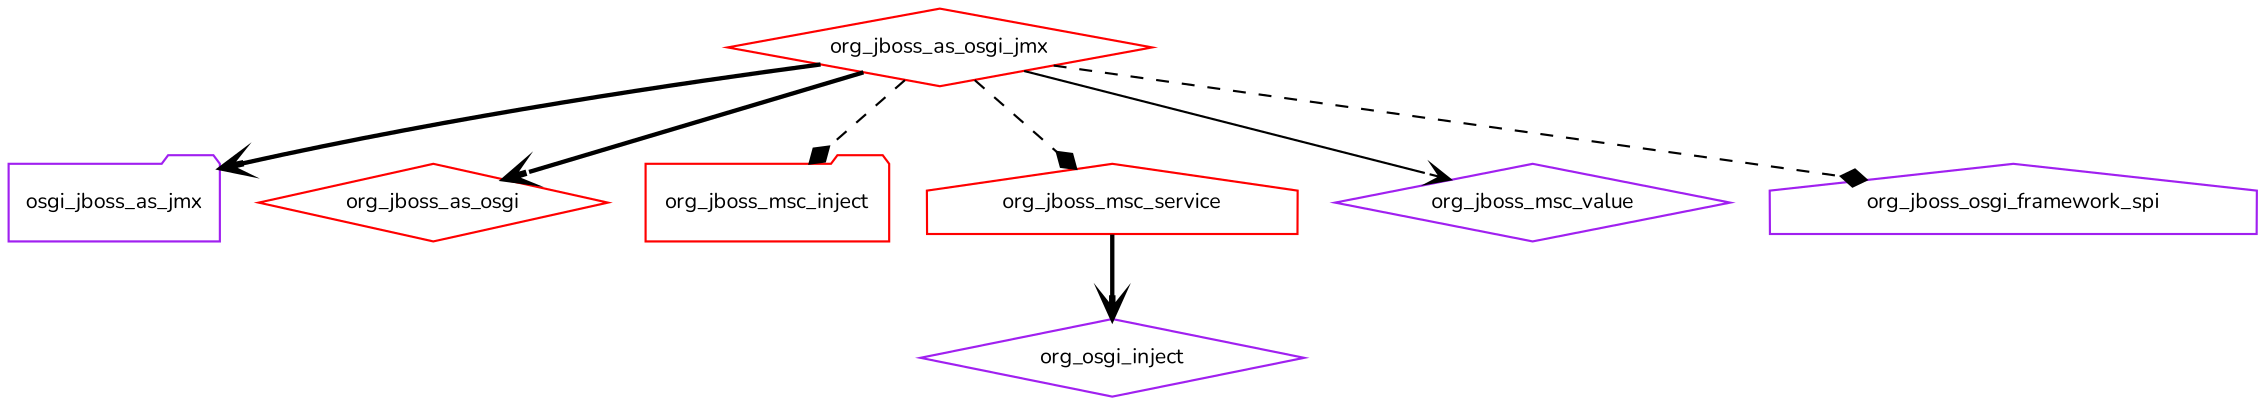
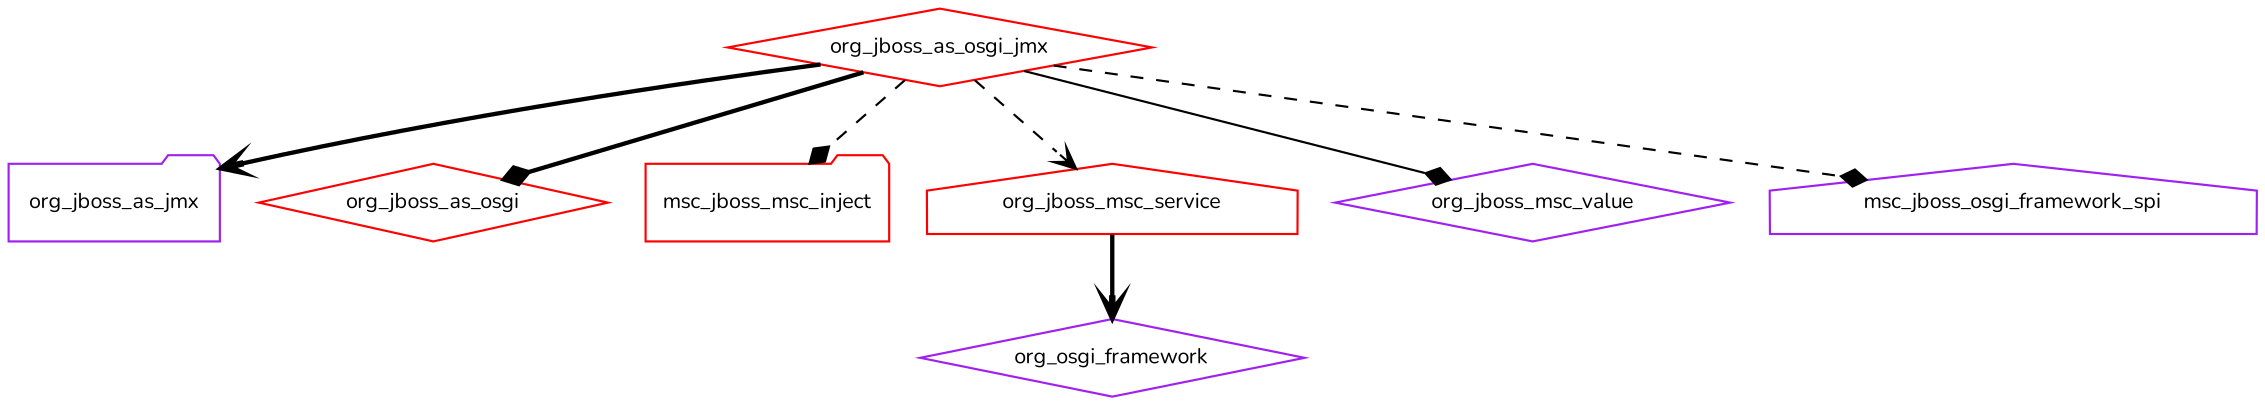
(1016, 116) -> (1016, 116)
(696, 122) -> (696, 122)
(1224, 122) -> (1224, 122)
(114, 203) -> (114, 203)
(767, 203) -> (767, 203)
(2013, 203) -> (2013, 203)
(1112, 358) -> (1112, 358)
